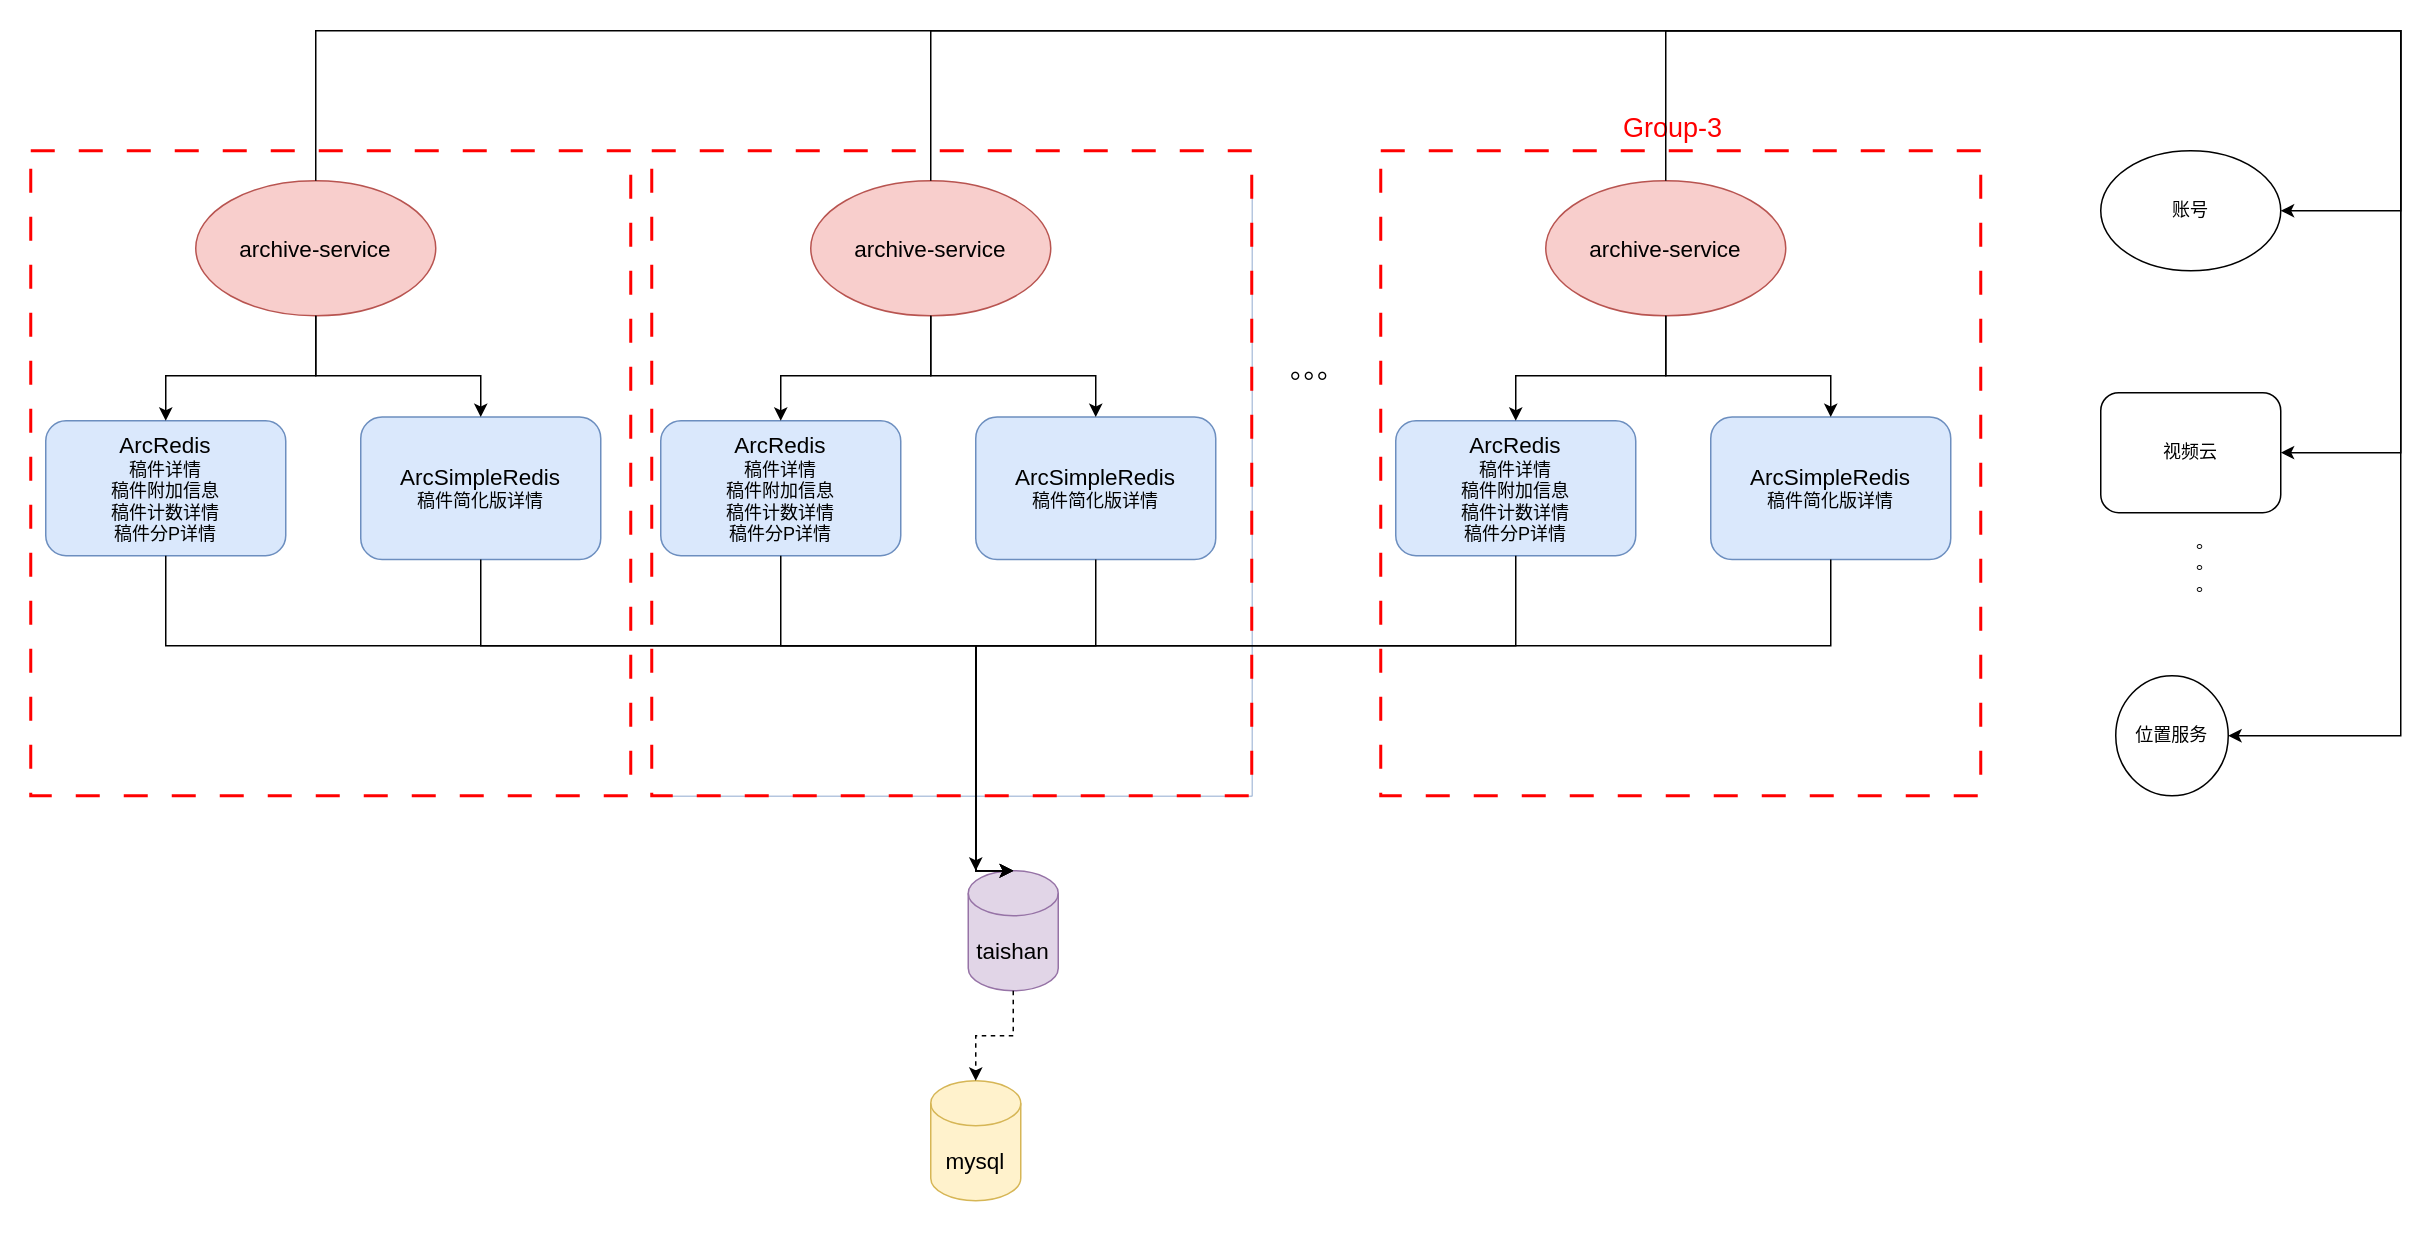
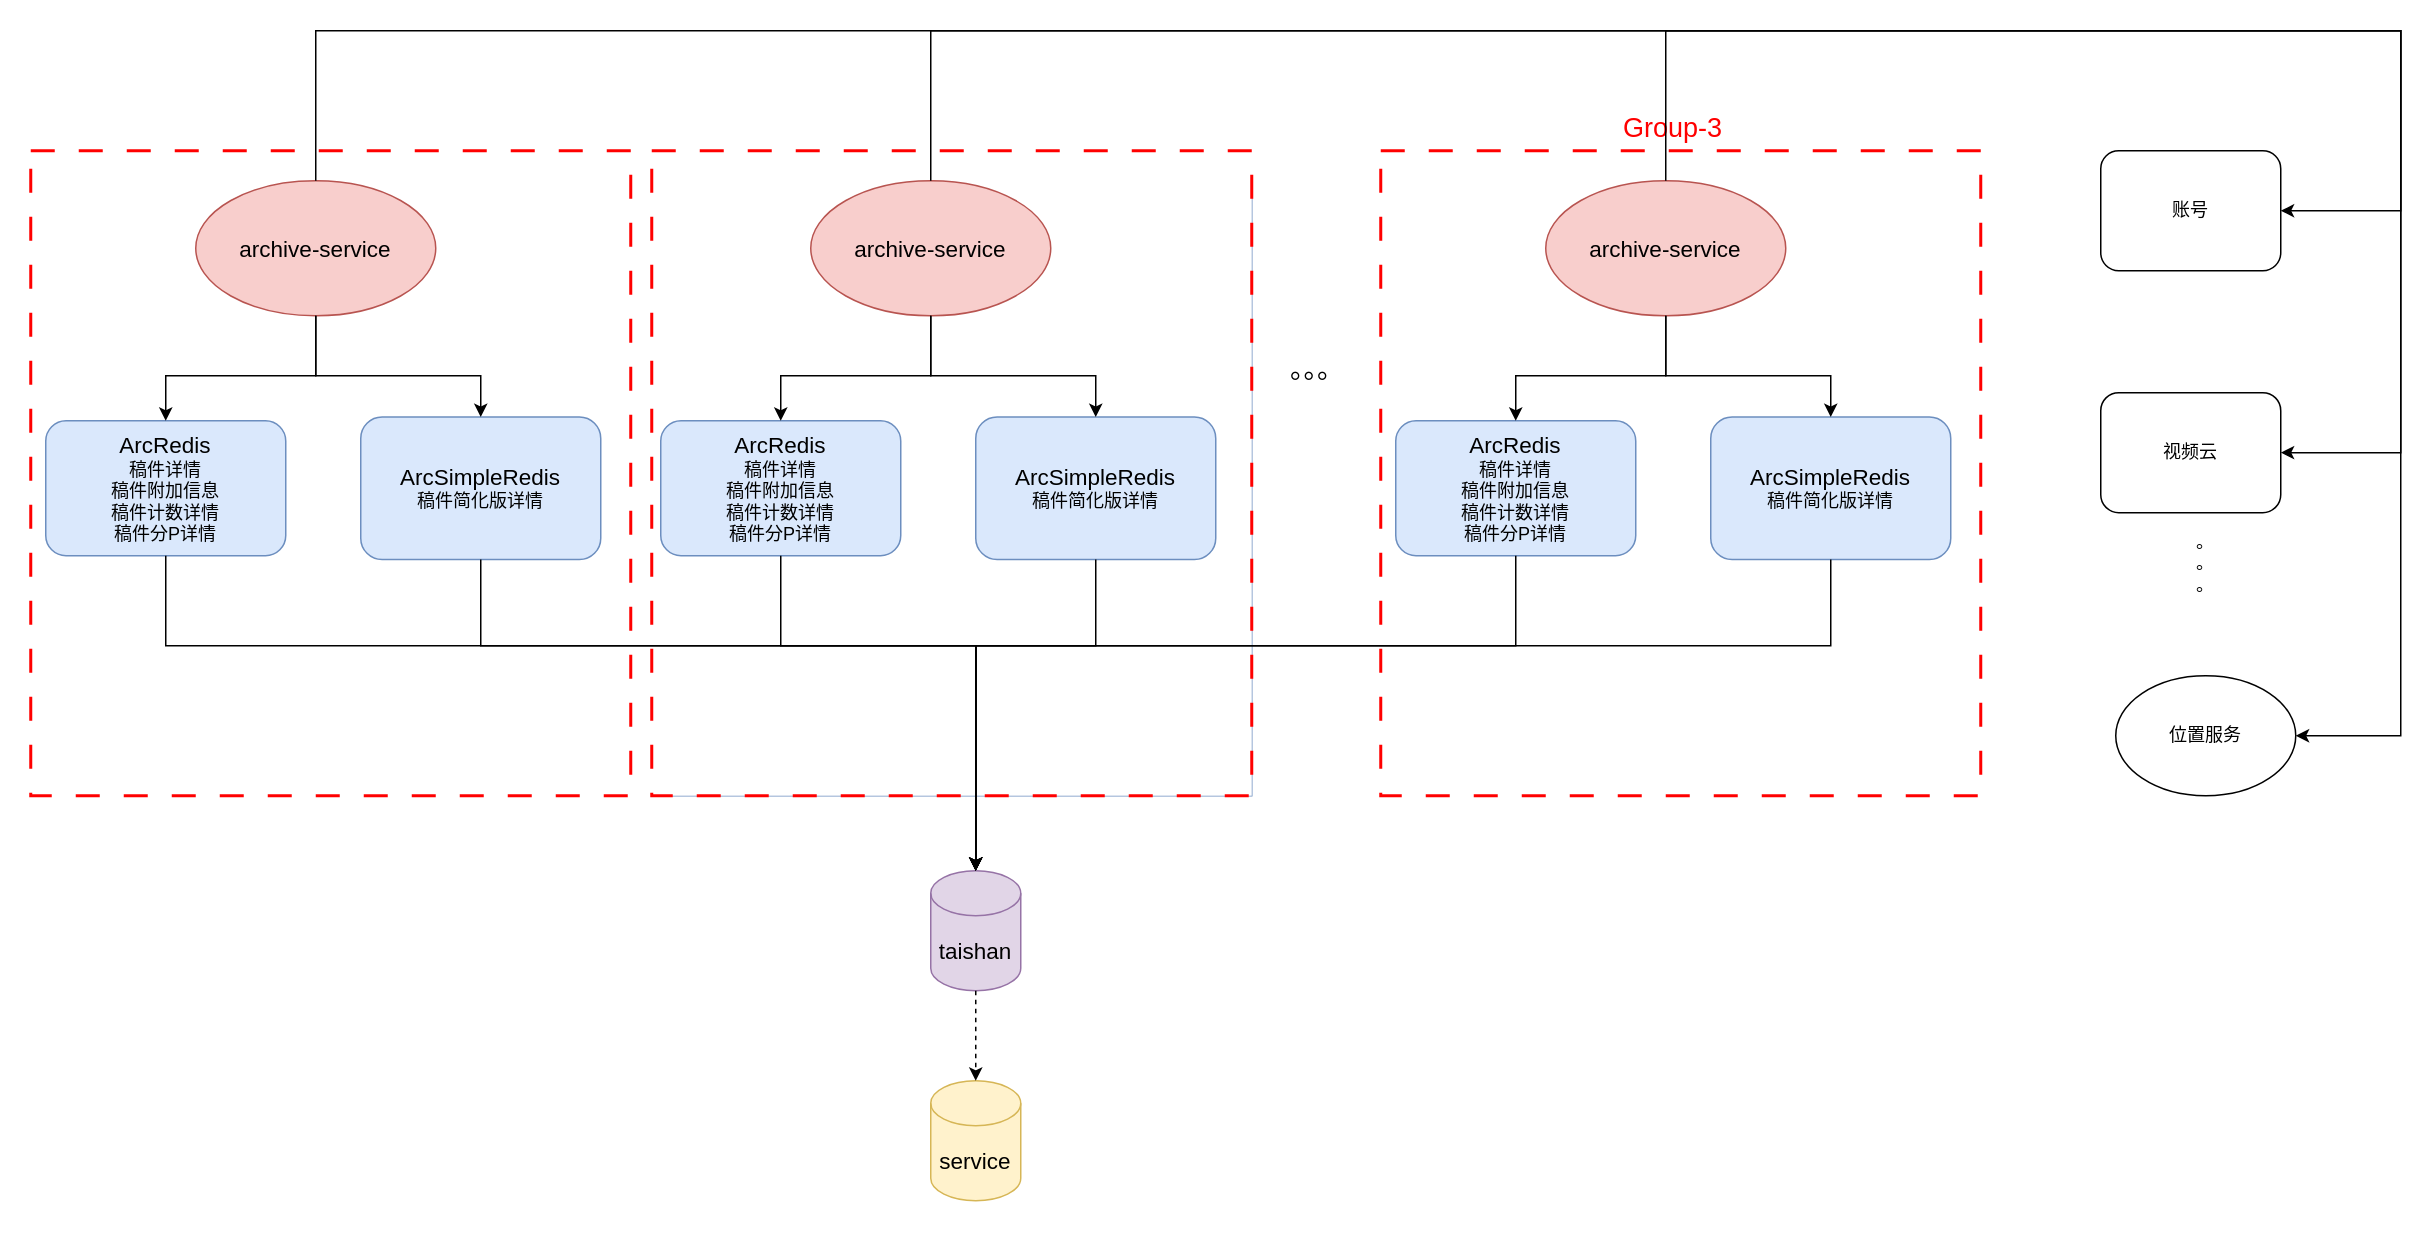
(2191, 211) -> (2191, 211)
(2172, 736) -> (2206, 736)
(1013, 931) -> (976, 931)
(976, 1160) -> (976, 1160)
